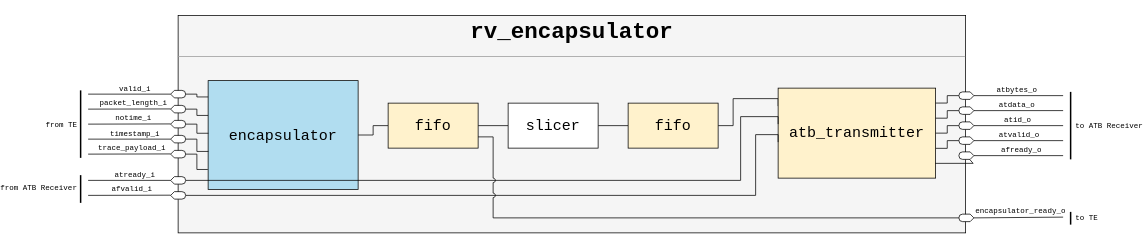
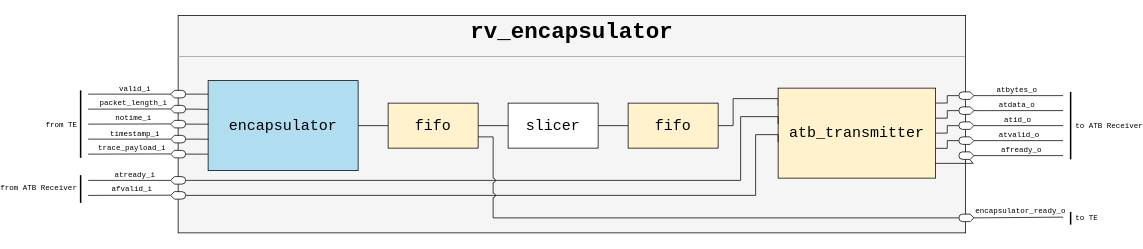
(283, 135) -> (283, 126)
